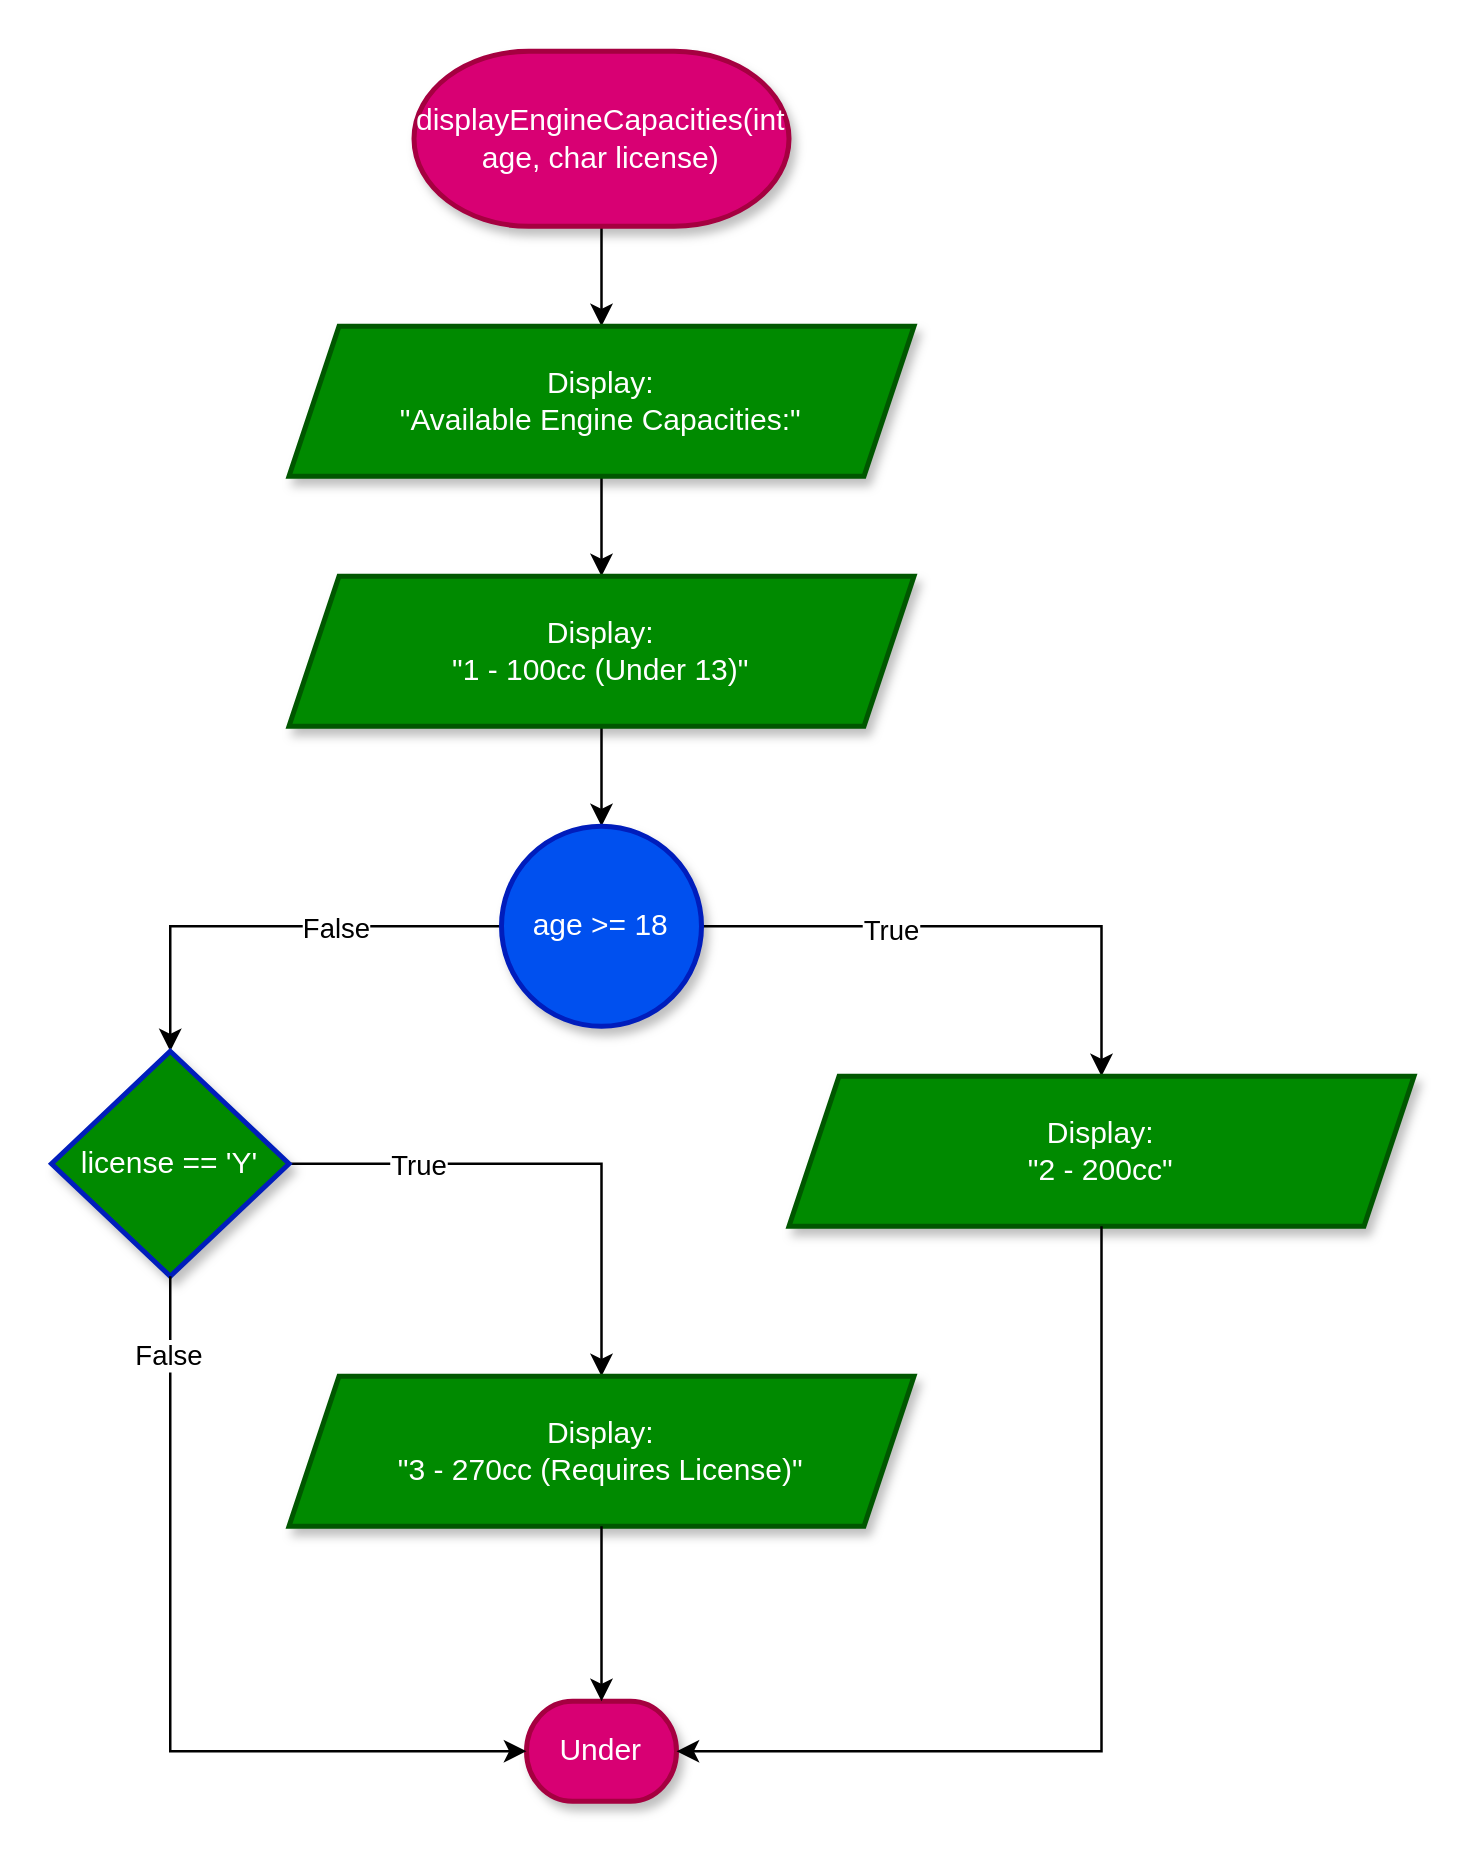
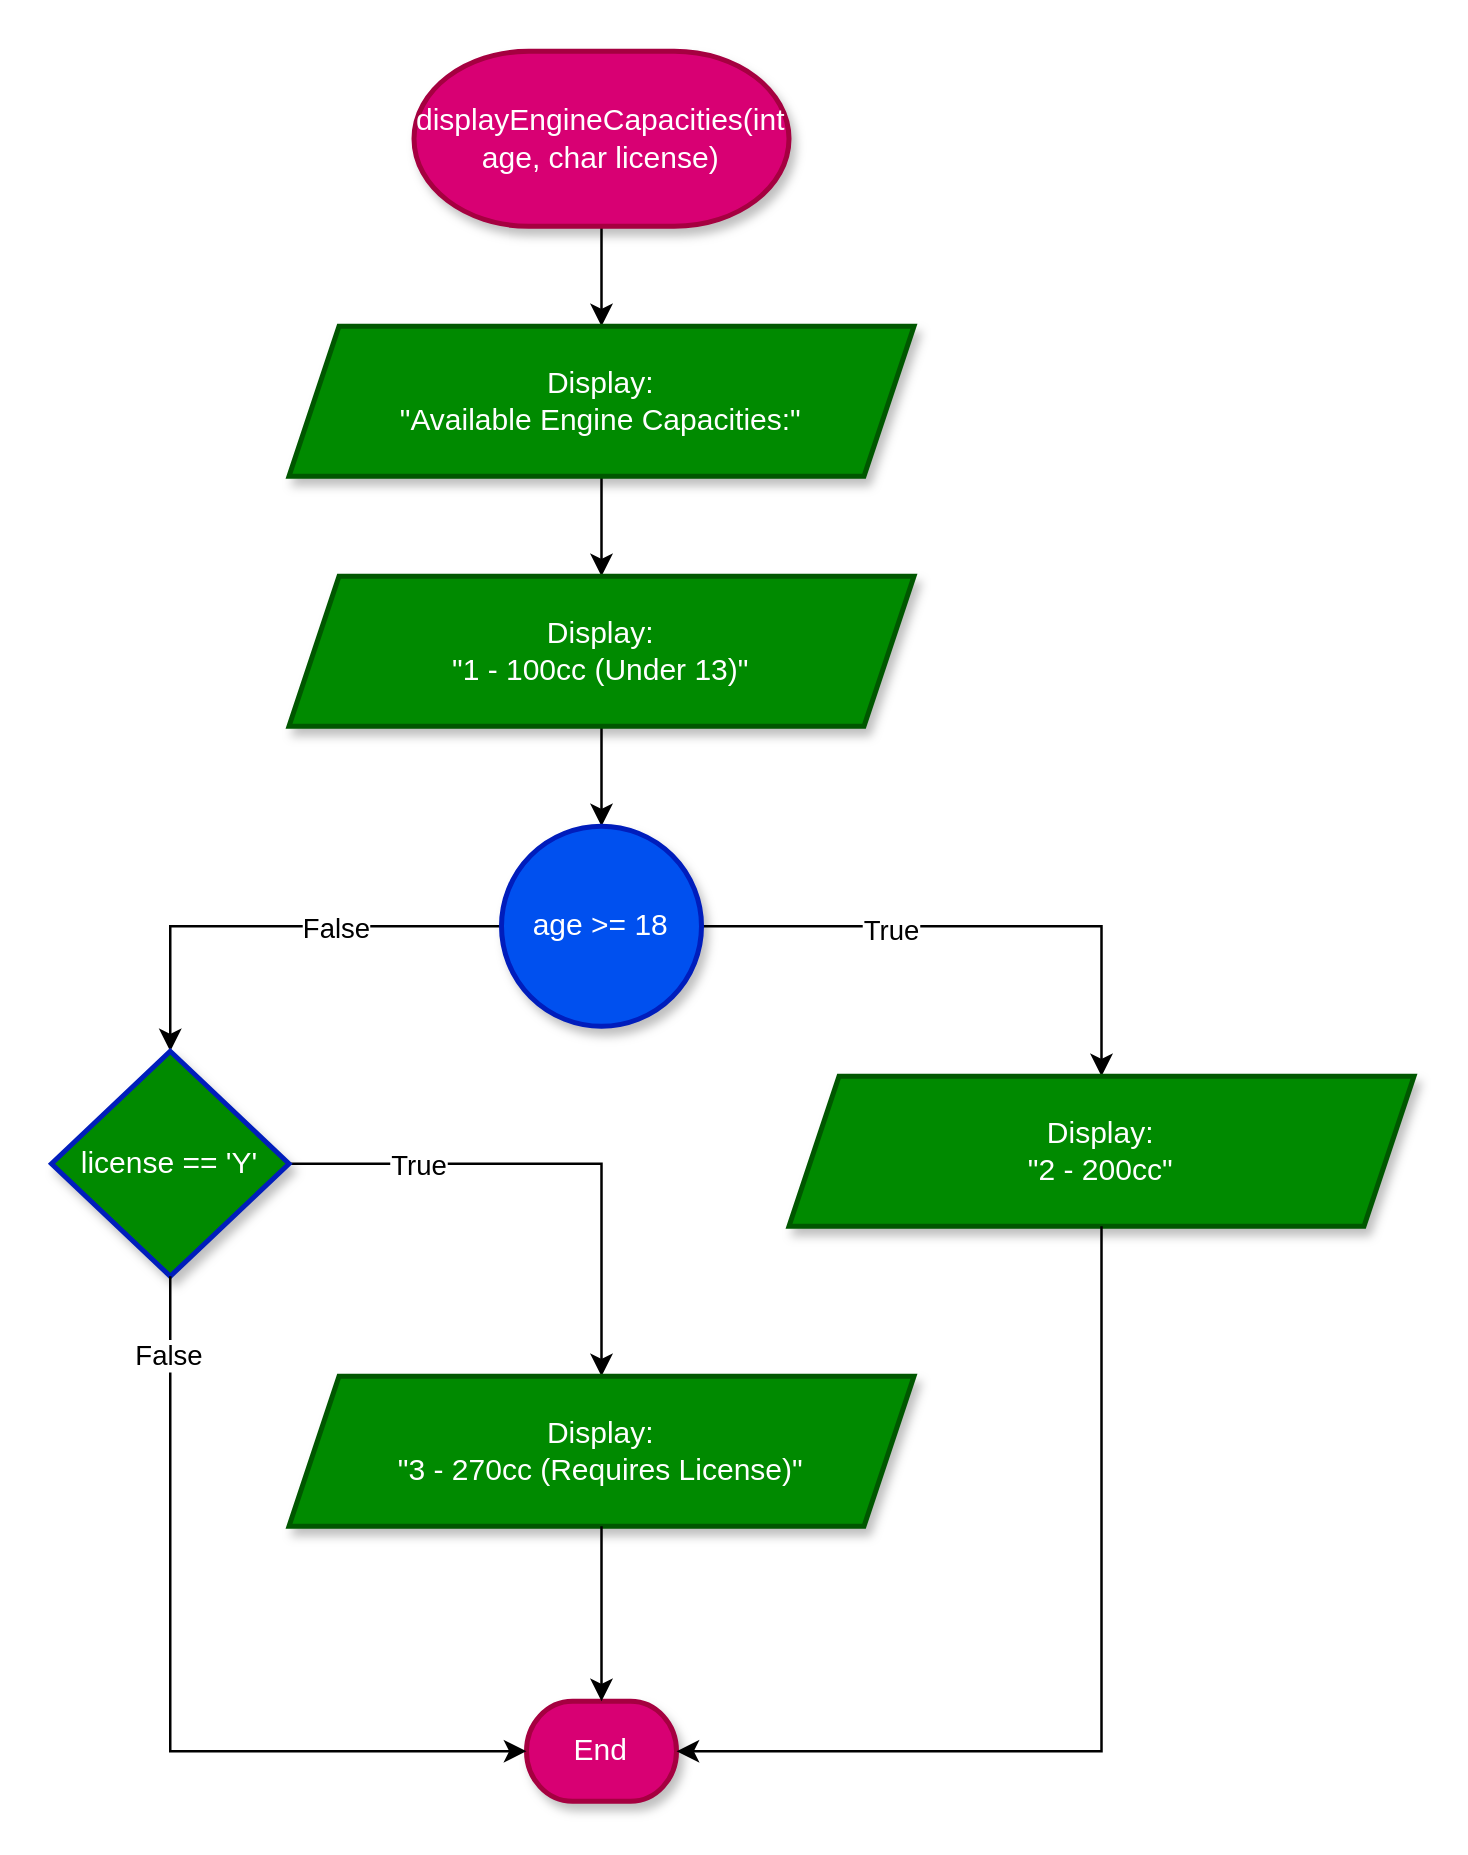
(601, 1751) -> (601, 1751)
